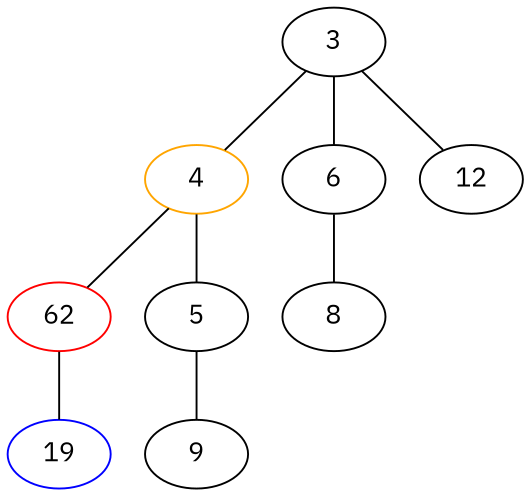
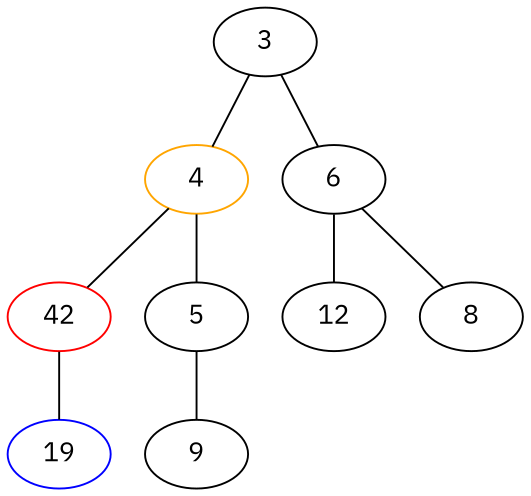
(402, 110) -> (334, 248)
(59, 317) -> (59, 317)
